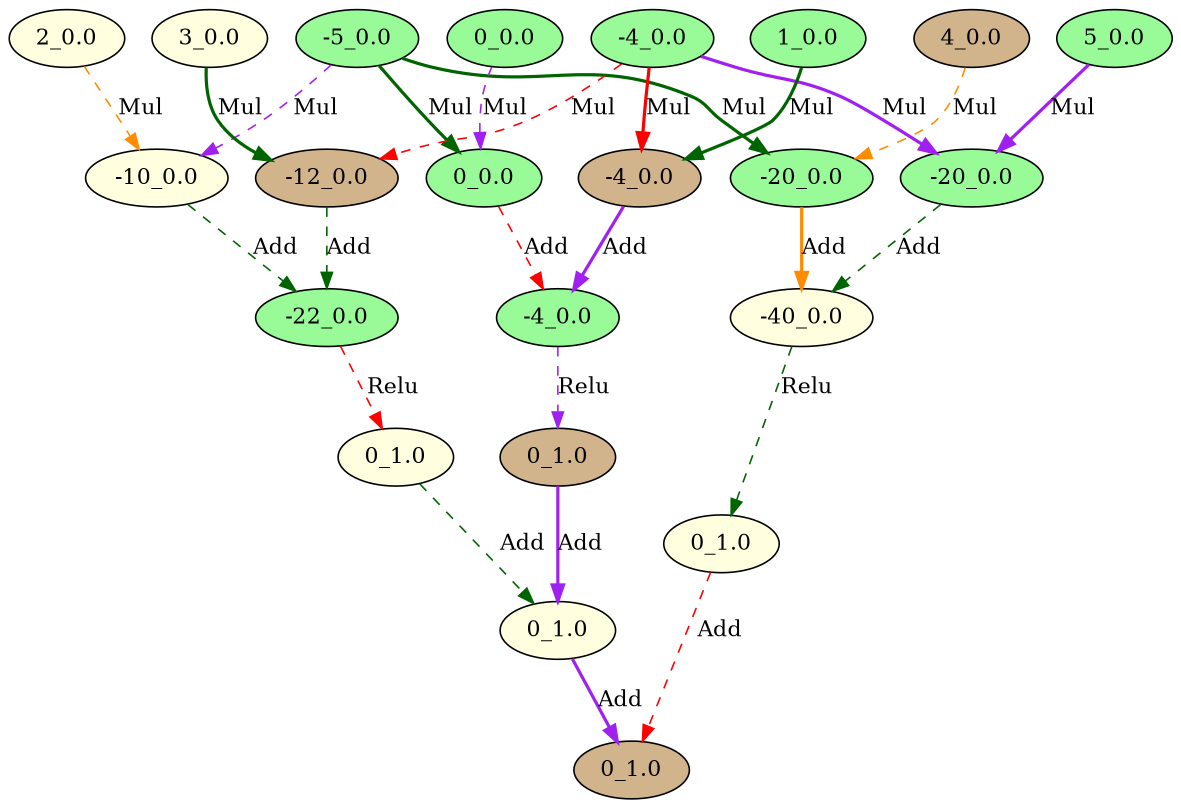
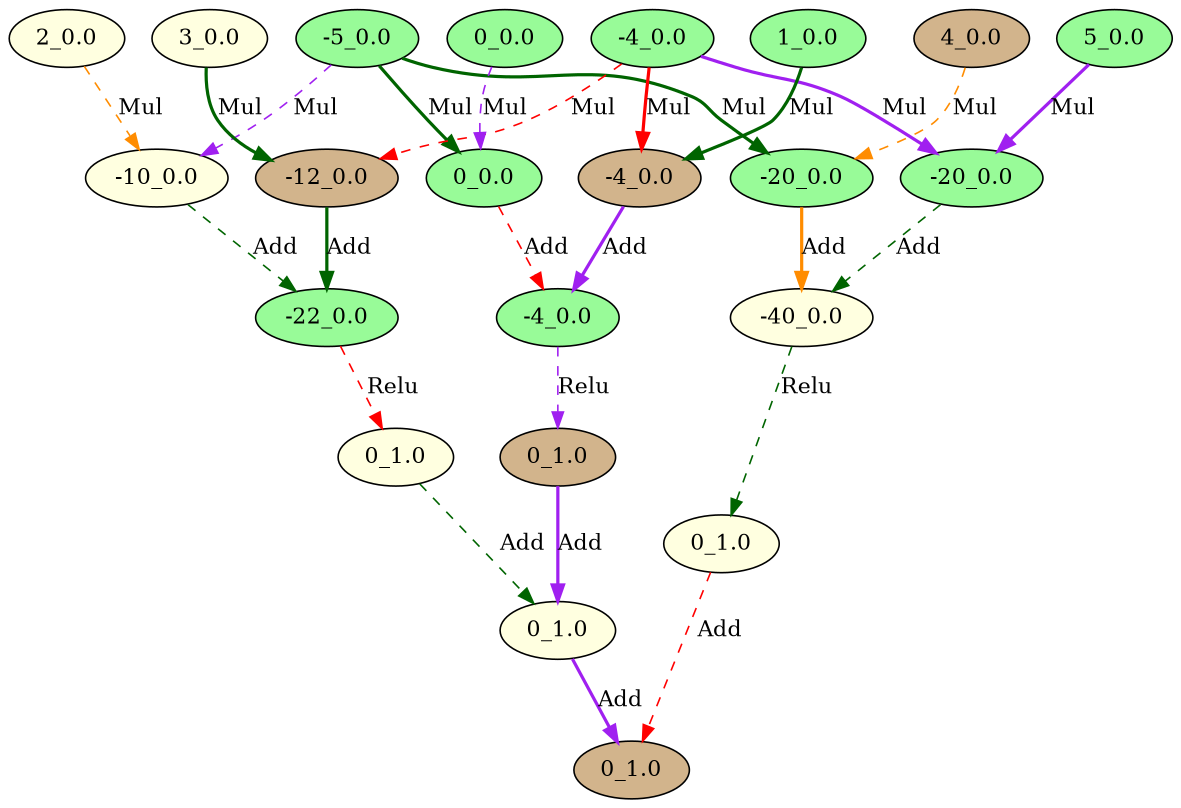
(327, 240) -> (327, 240)
